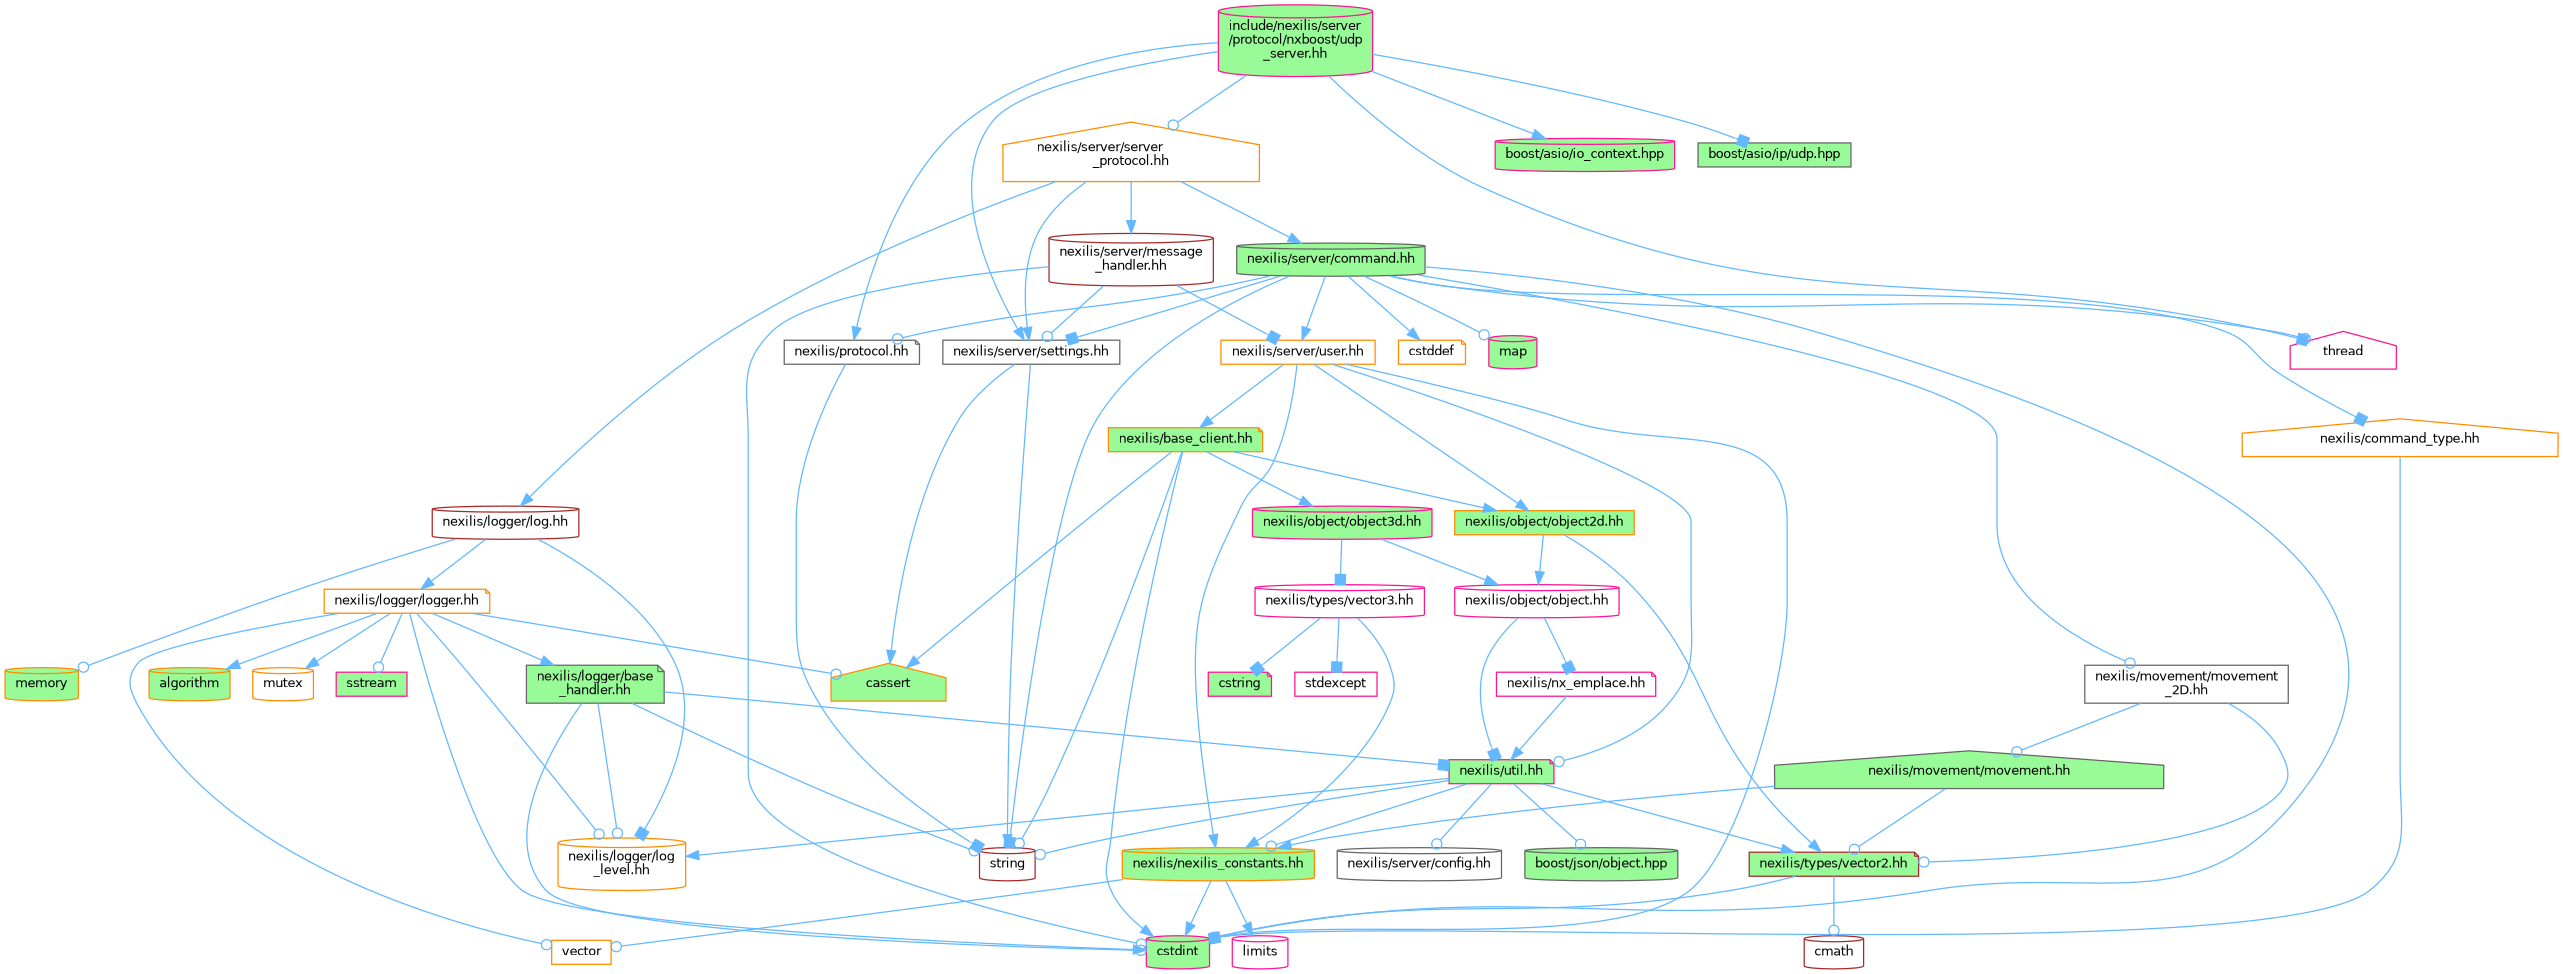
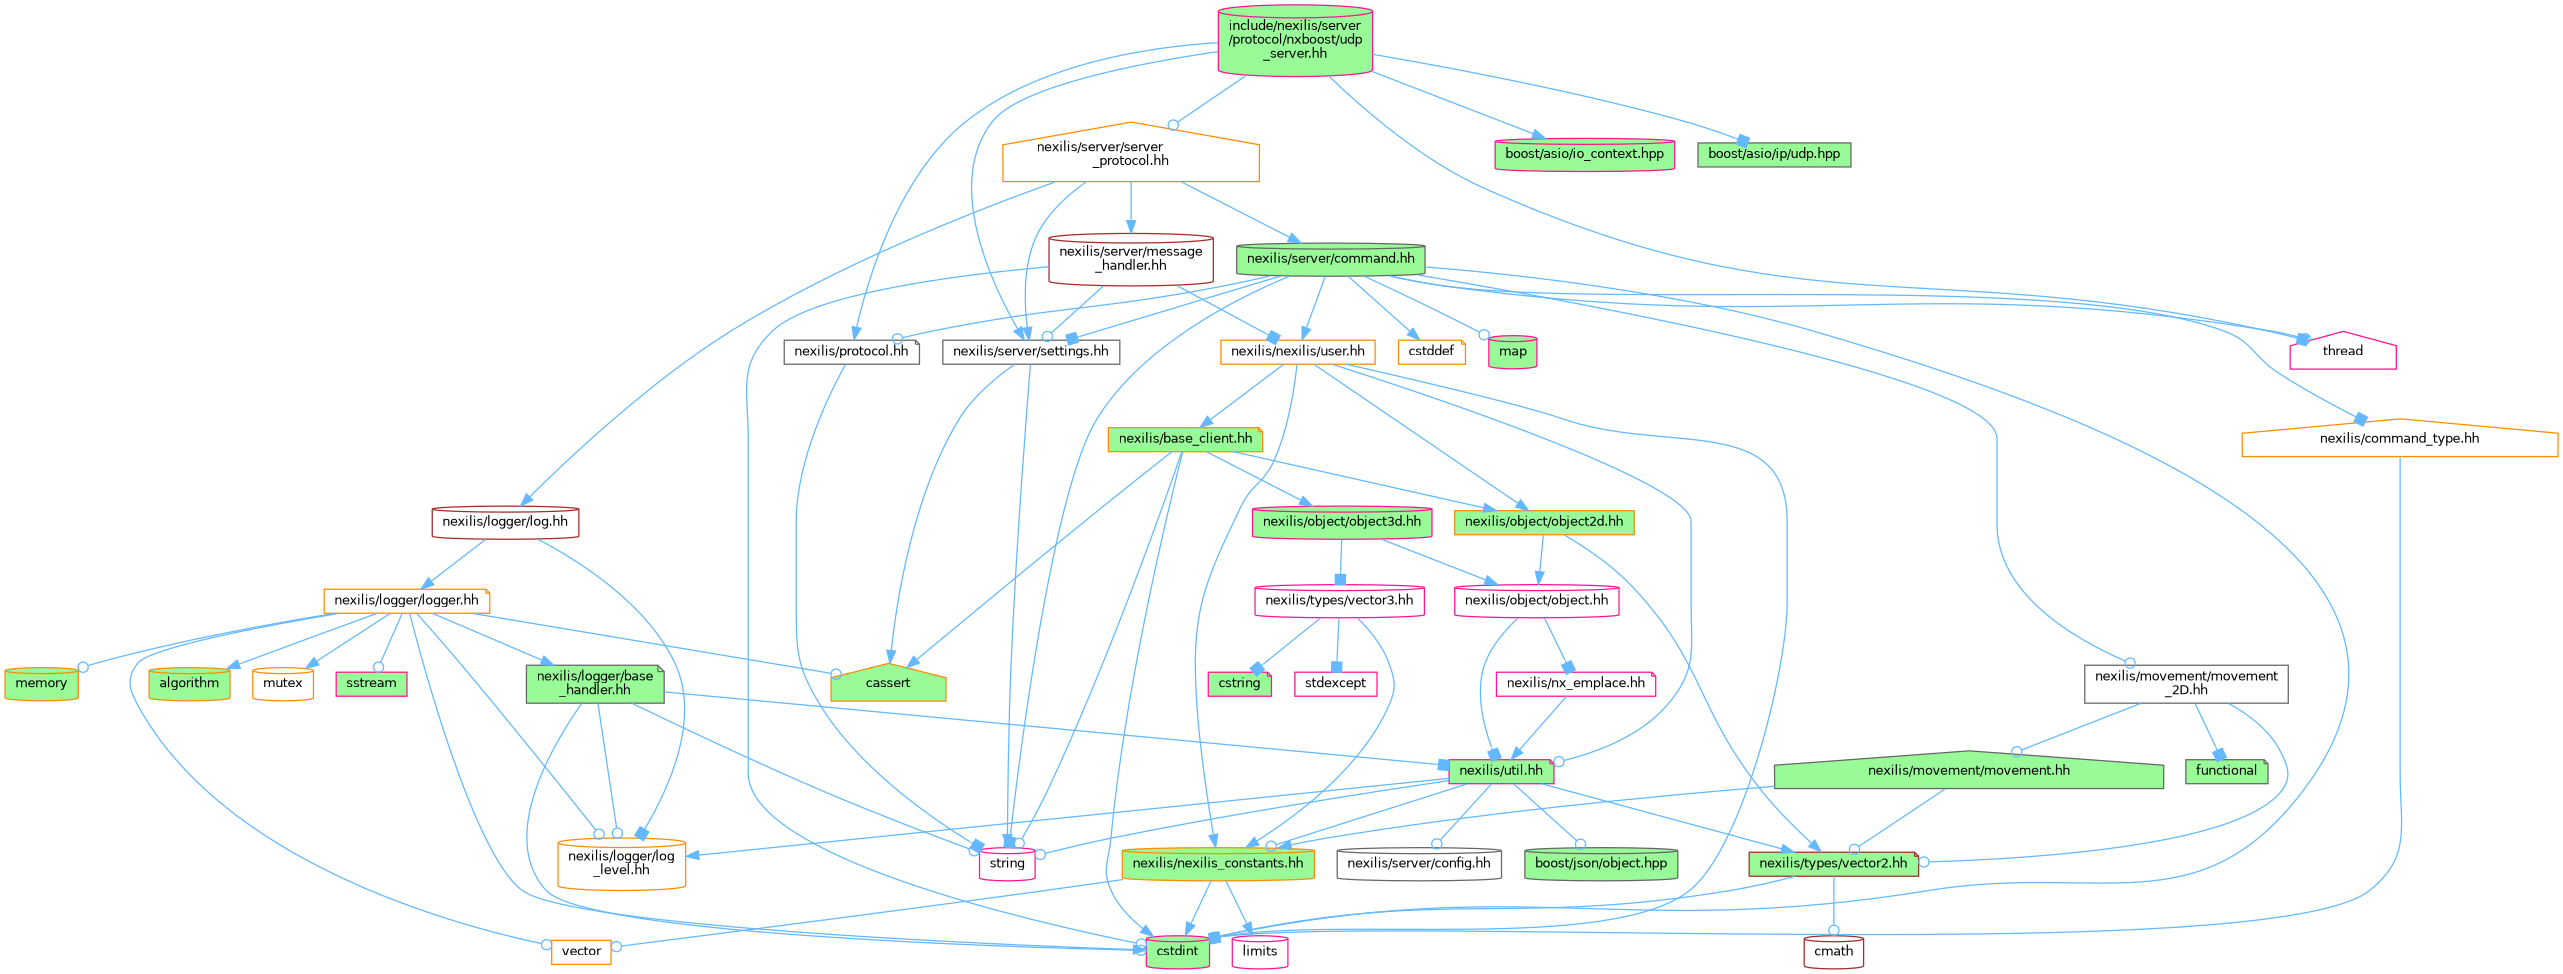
(1298, 352) -> (1298, 352)
(271, 599) -> (211, 636)
none -> (2227, 772)
(1007, 864) -> (1007, 864)
